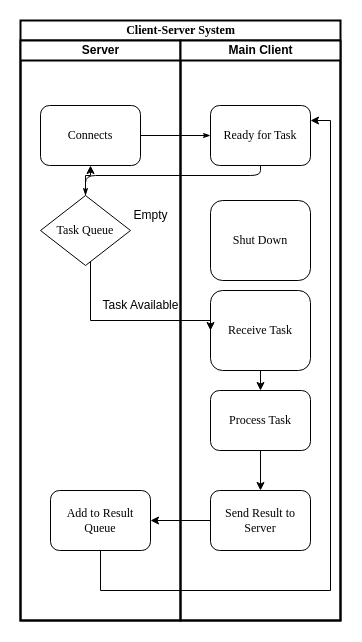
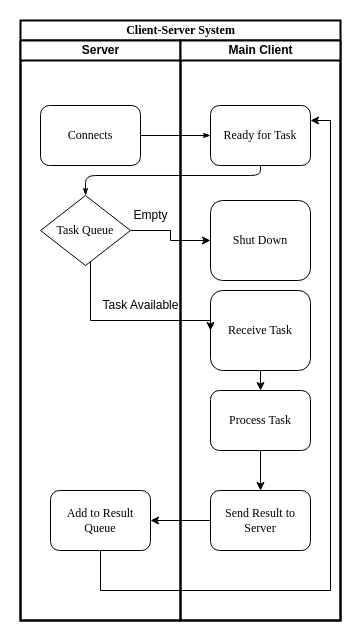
(87, 176) -> (171, 232)
